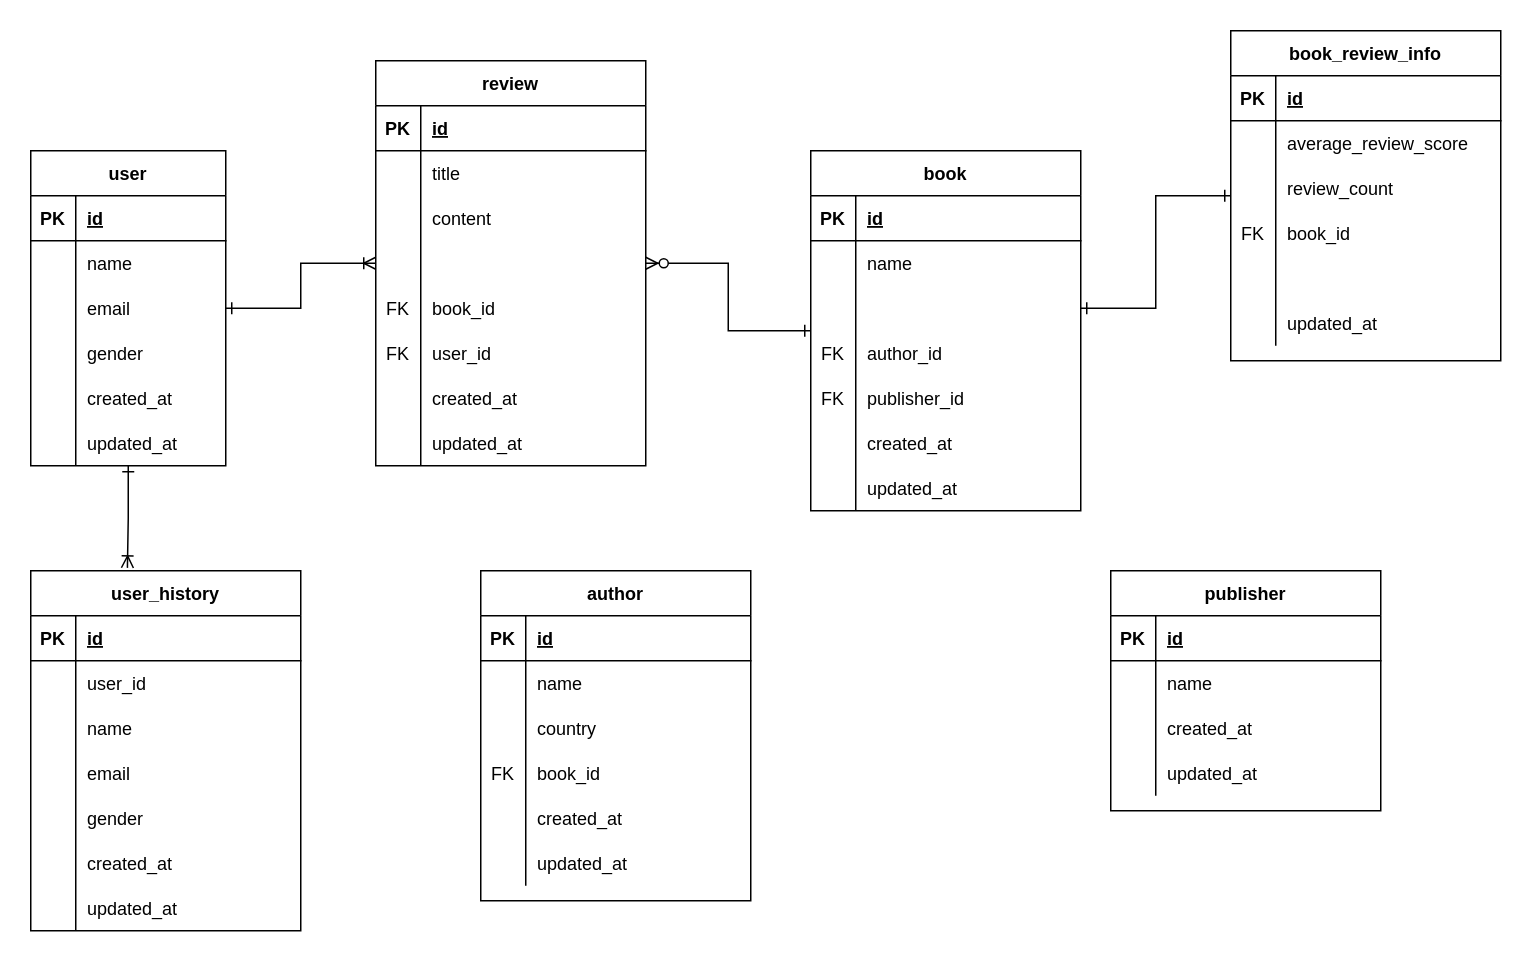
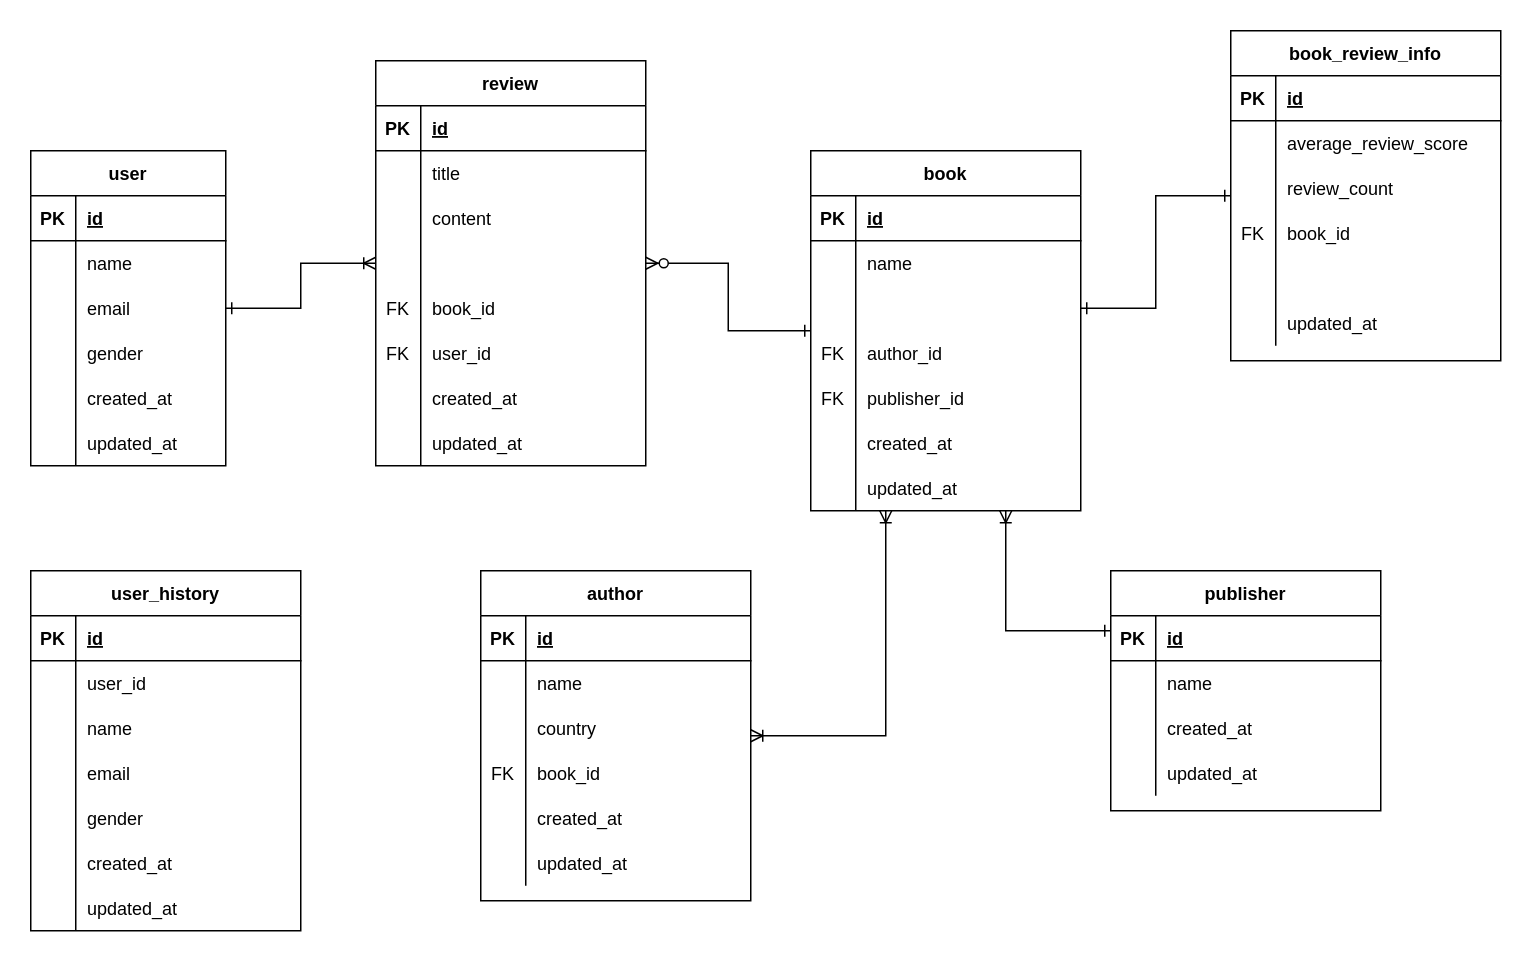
(128, 517) -> none
none -> (1006, 623)
none -> (886, 691)
